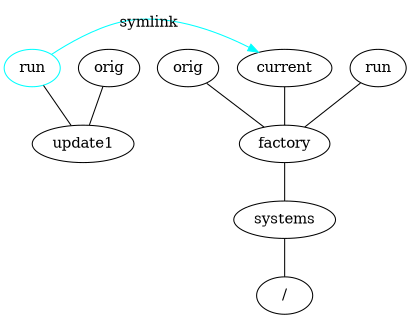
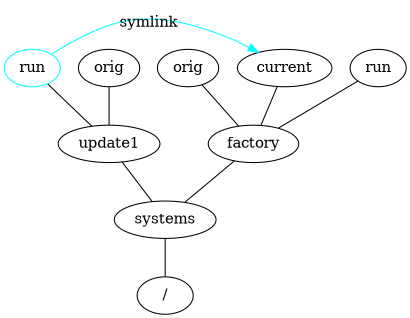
none -> (137, 182)
